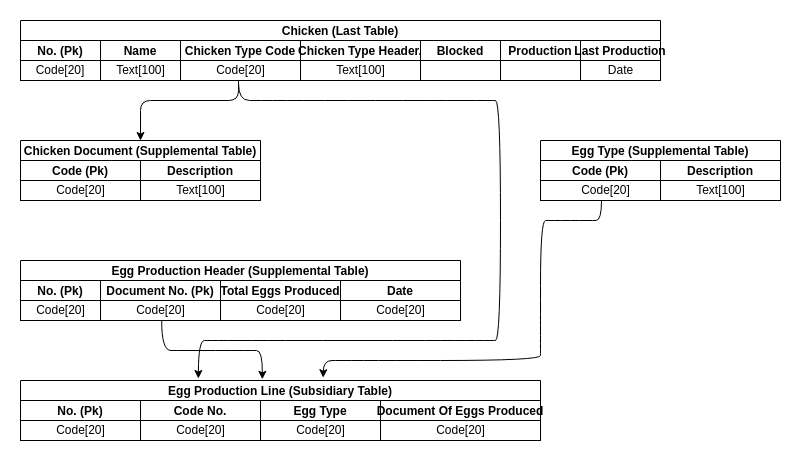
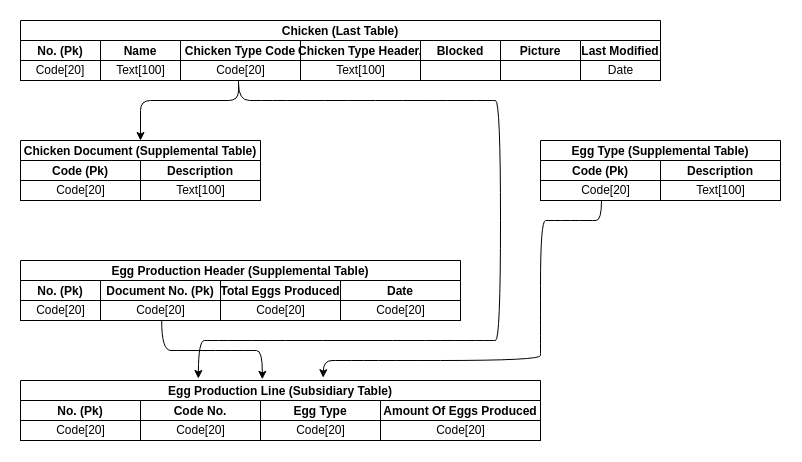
(540, 51) -> (540, 51)
(620, 51) -> (620, 51)
(460, 411) -> (460, 411)
